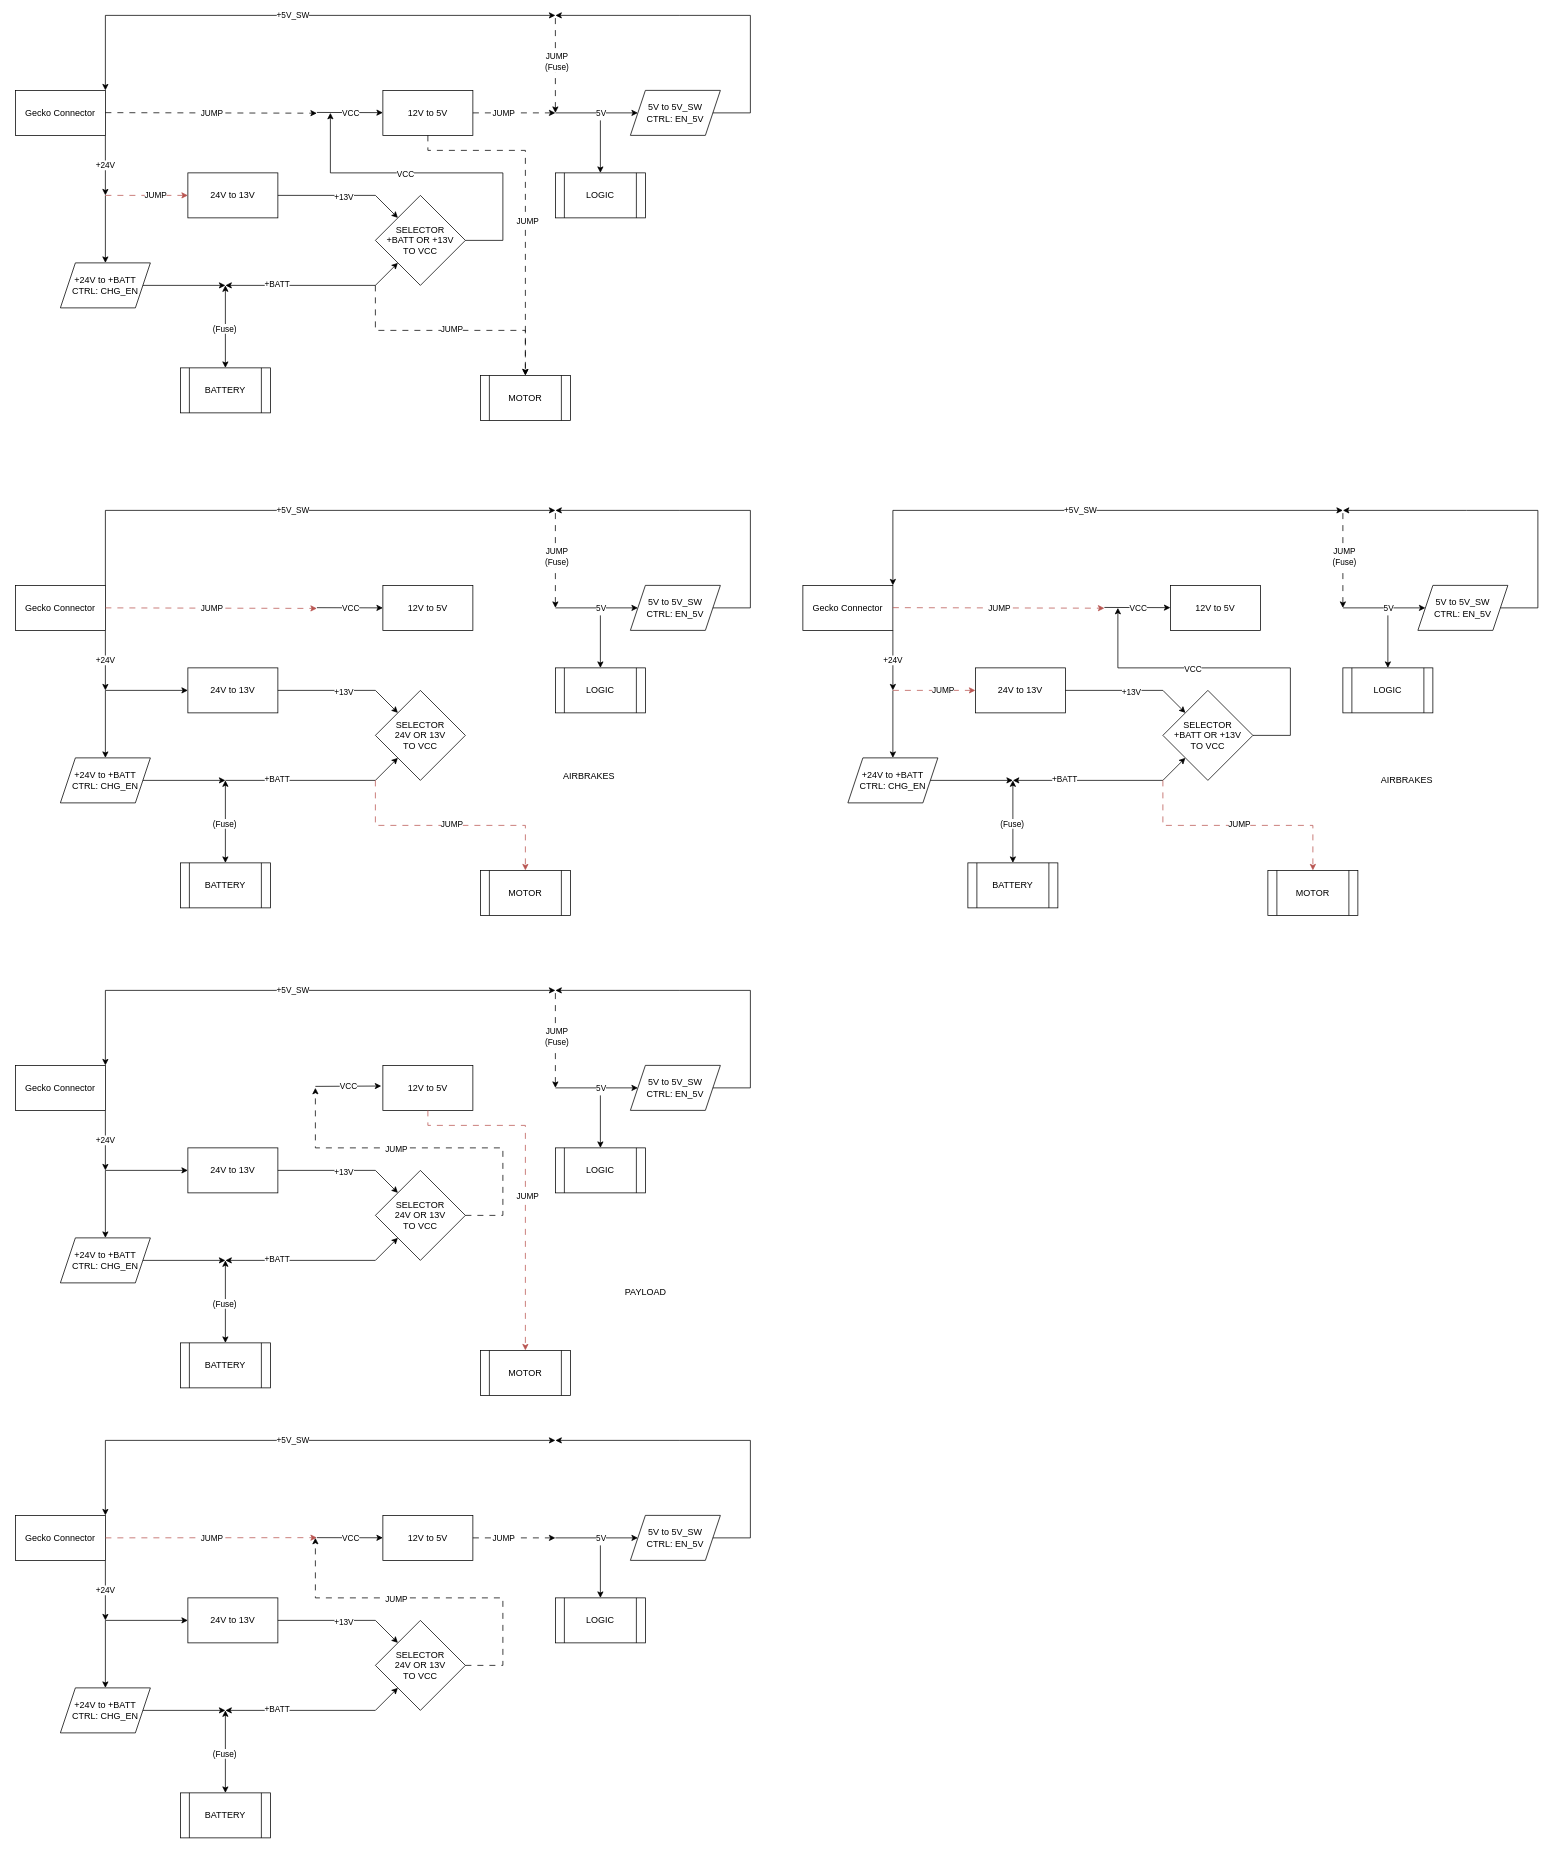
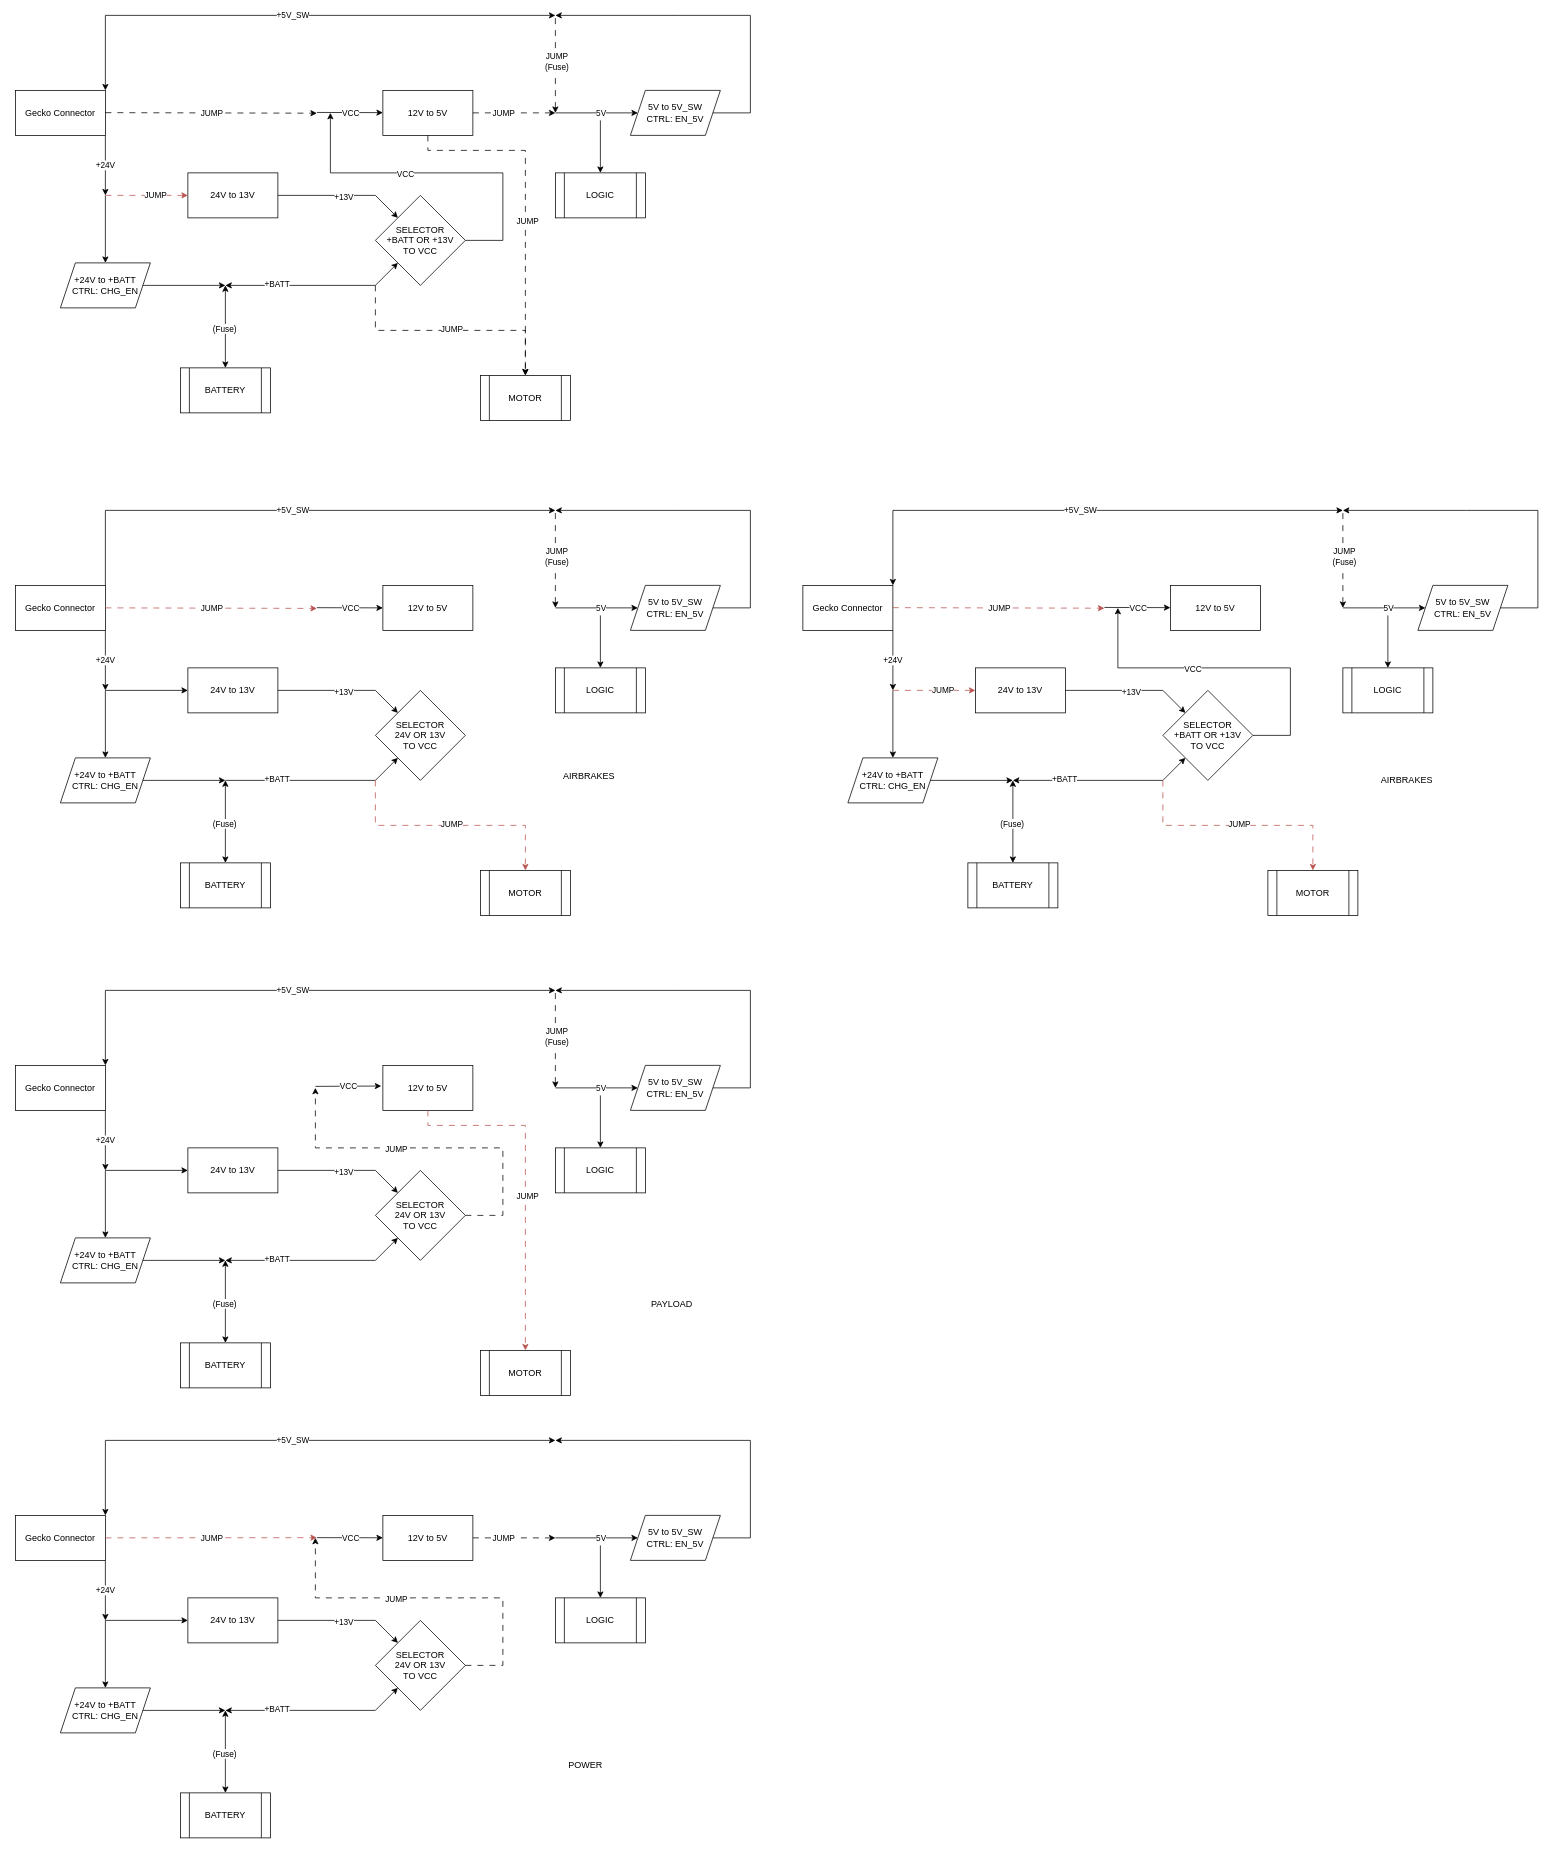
(645, 1293) -> (672, 1304)
none -> (585, 1765)
